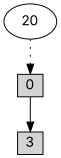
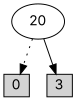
(30, 109) -> (48, 52)
